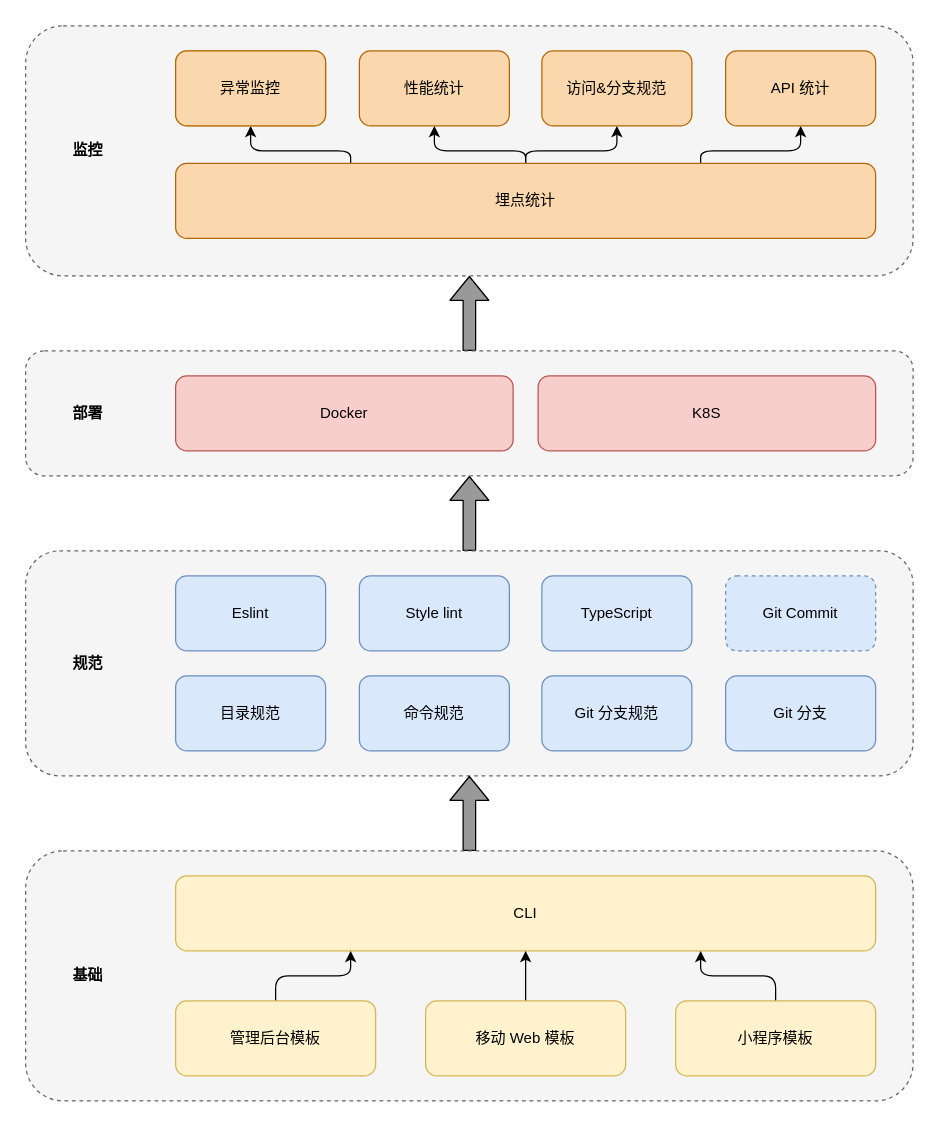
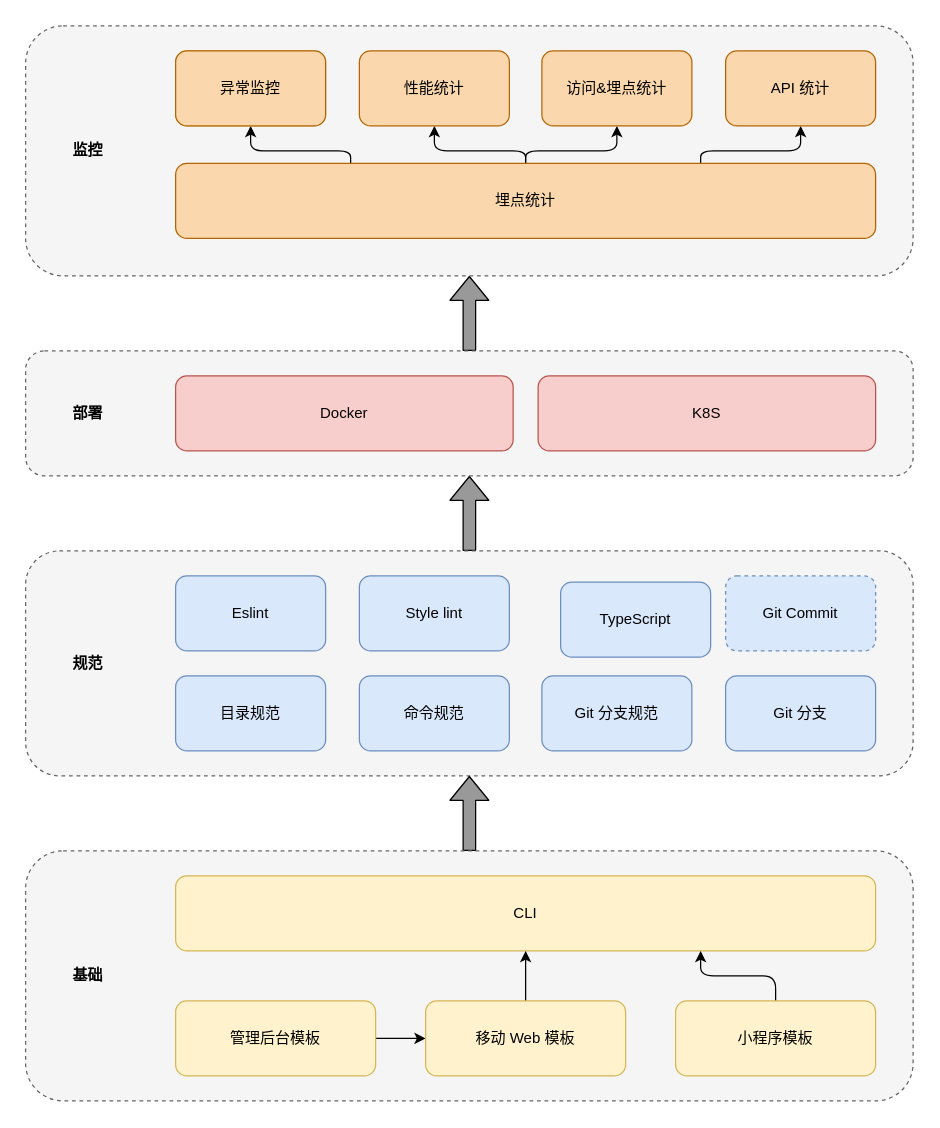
(617, 88) -> (617, 88)
(617, 613) -> (636, 619)
(310, 976) -> (397, 1038)
